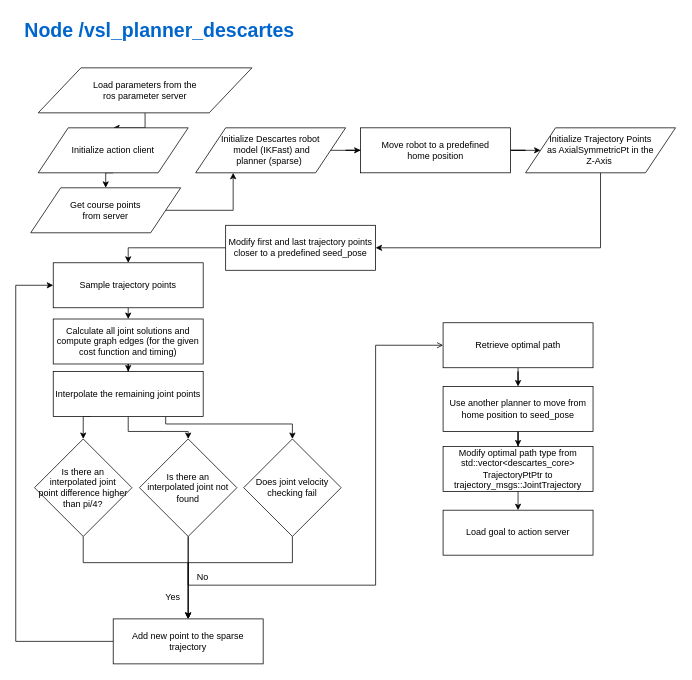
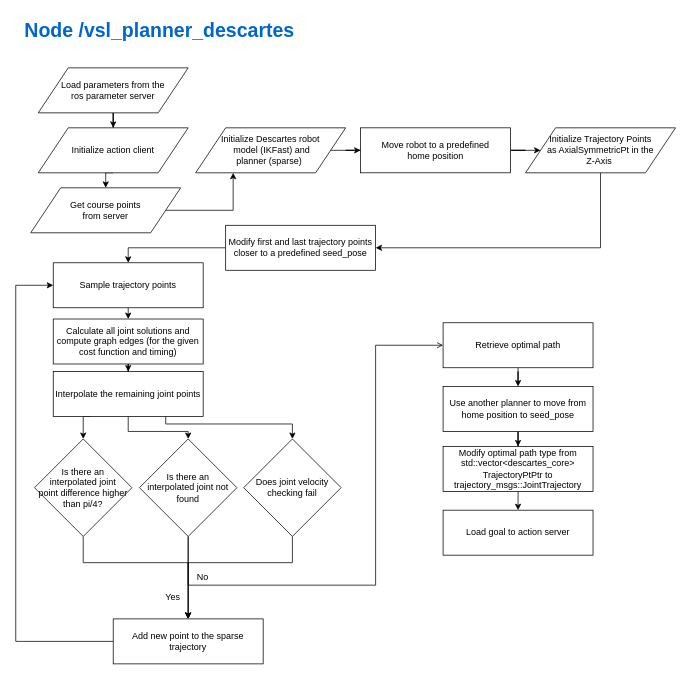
(145, 90) -> (113, 90)
